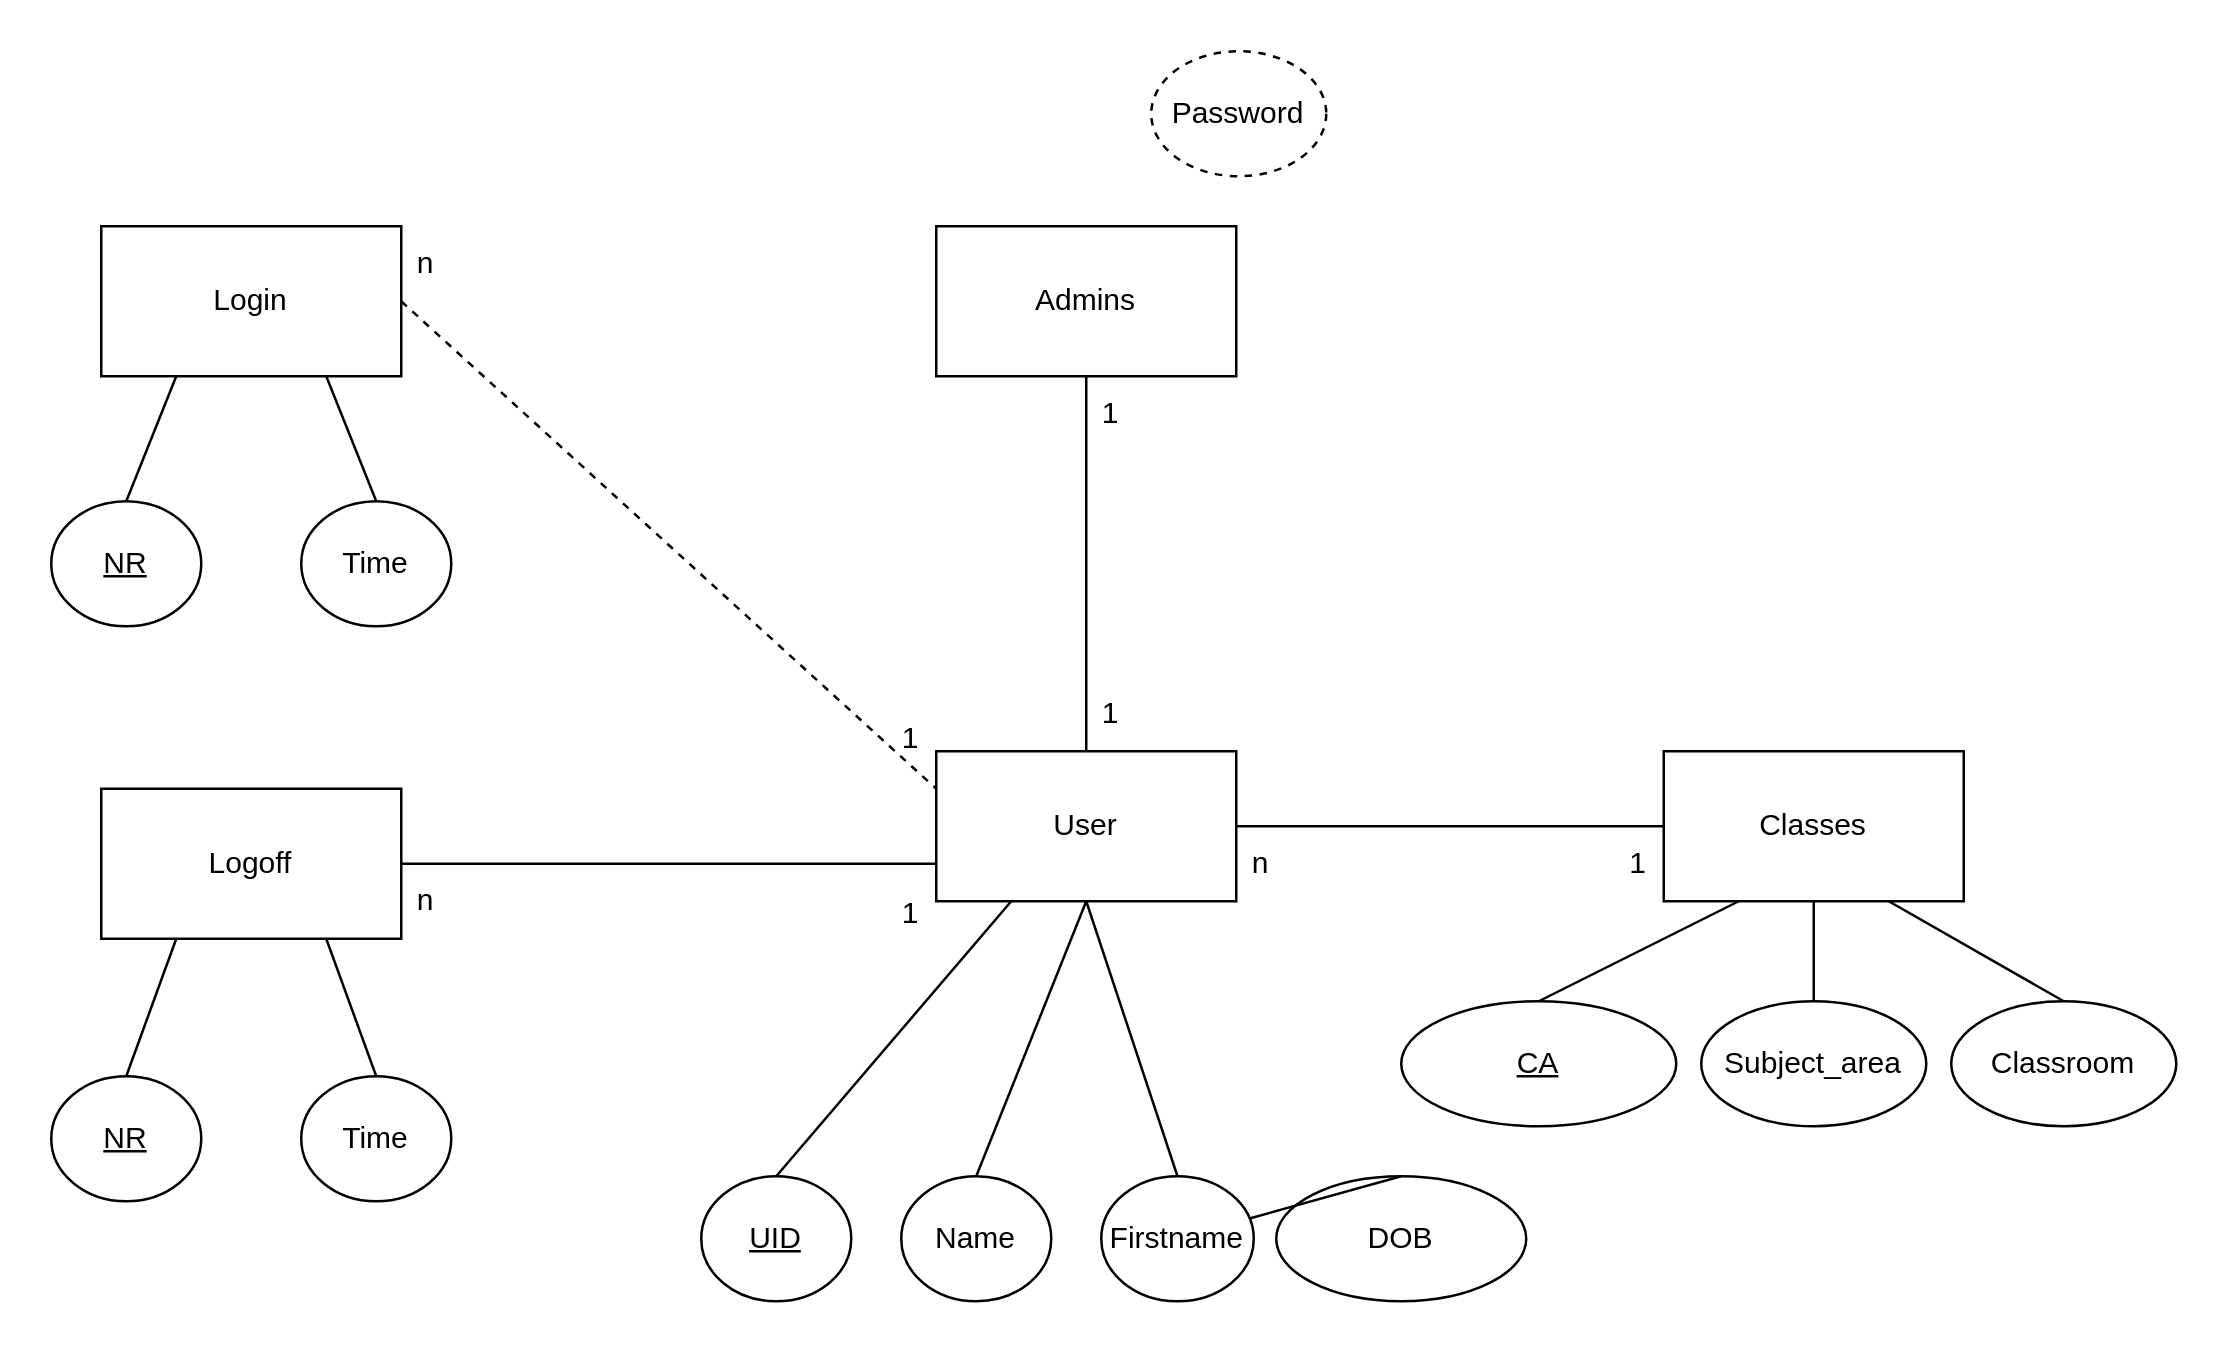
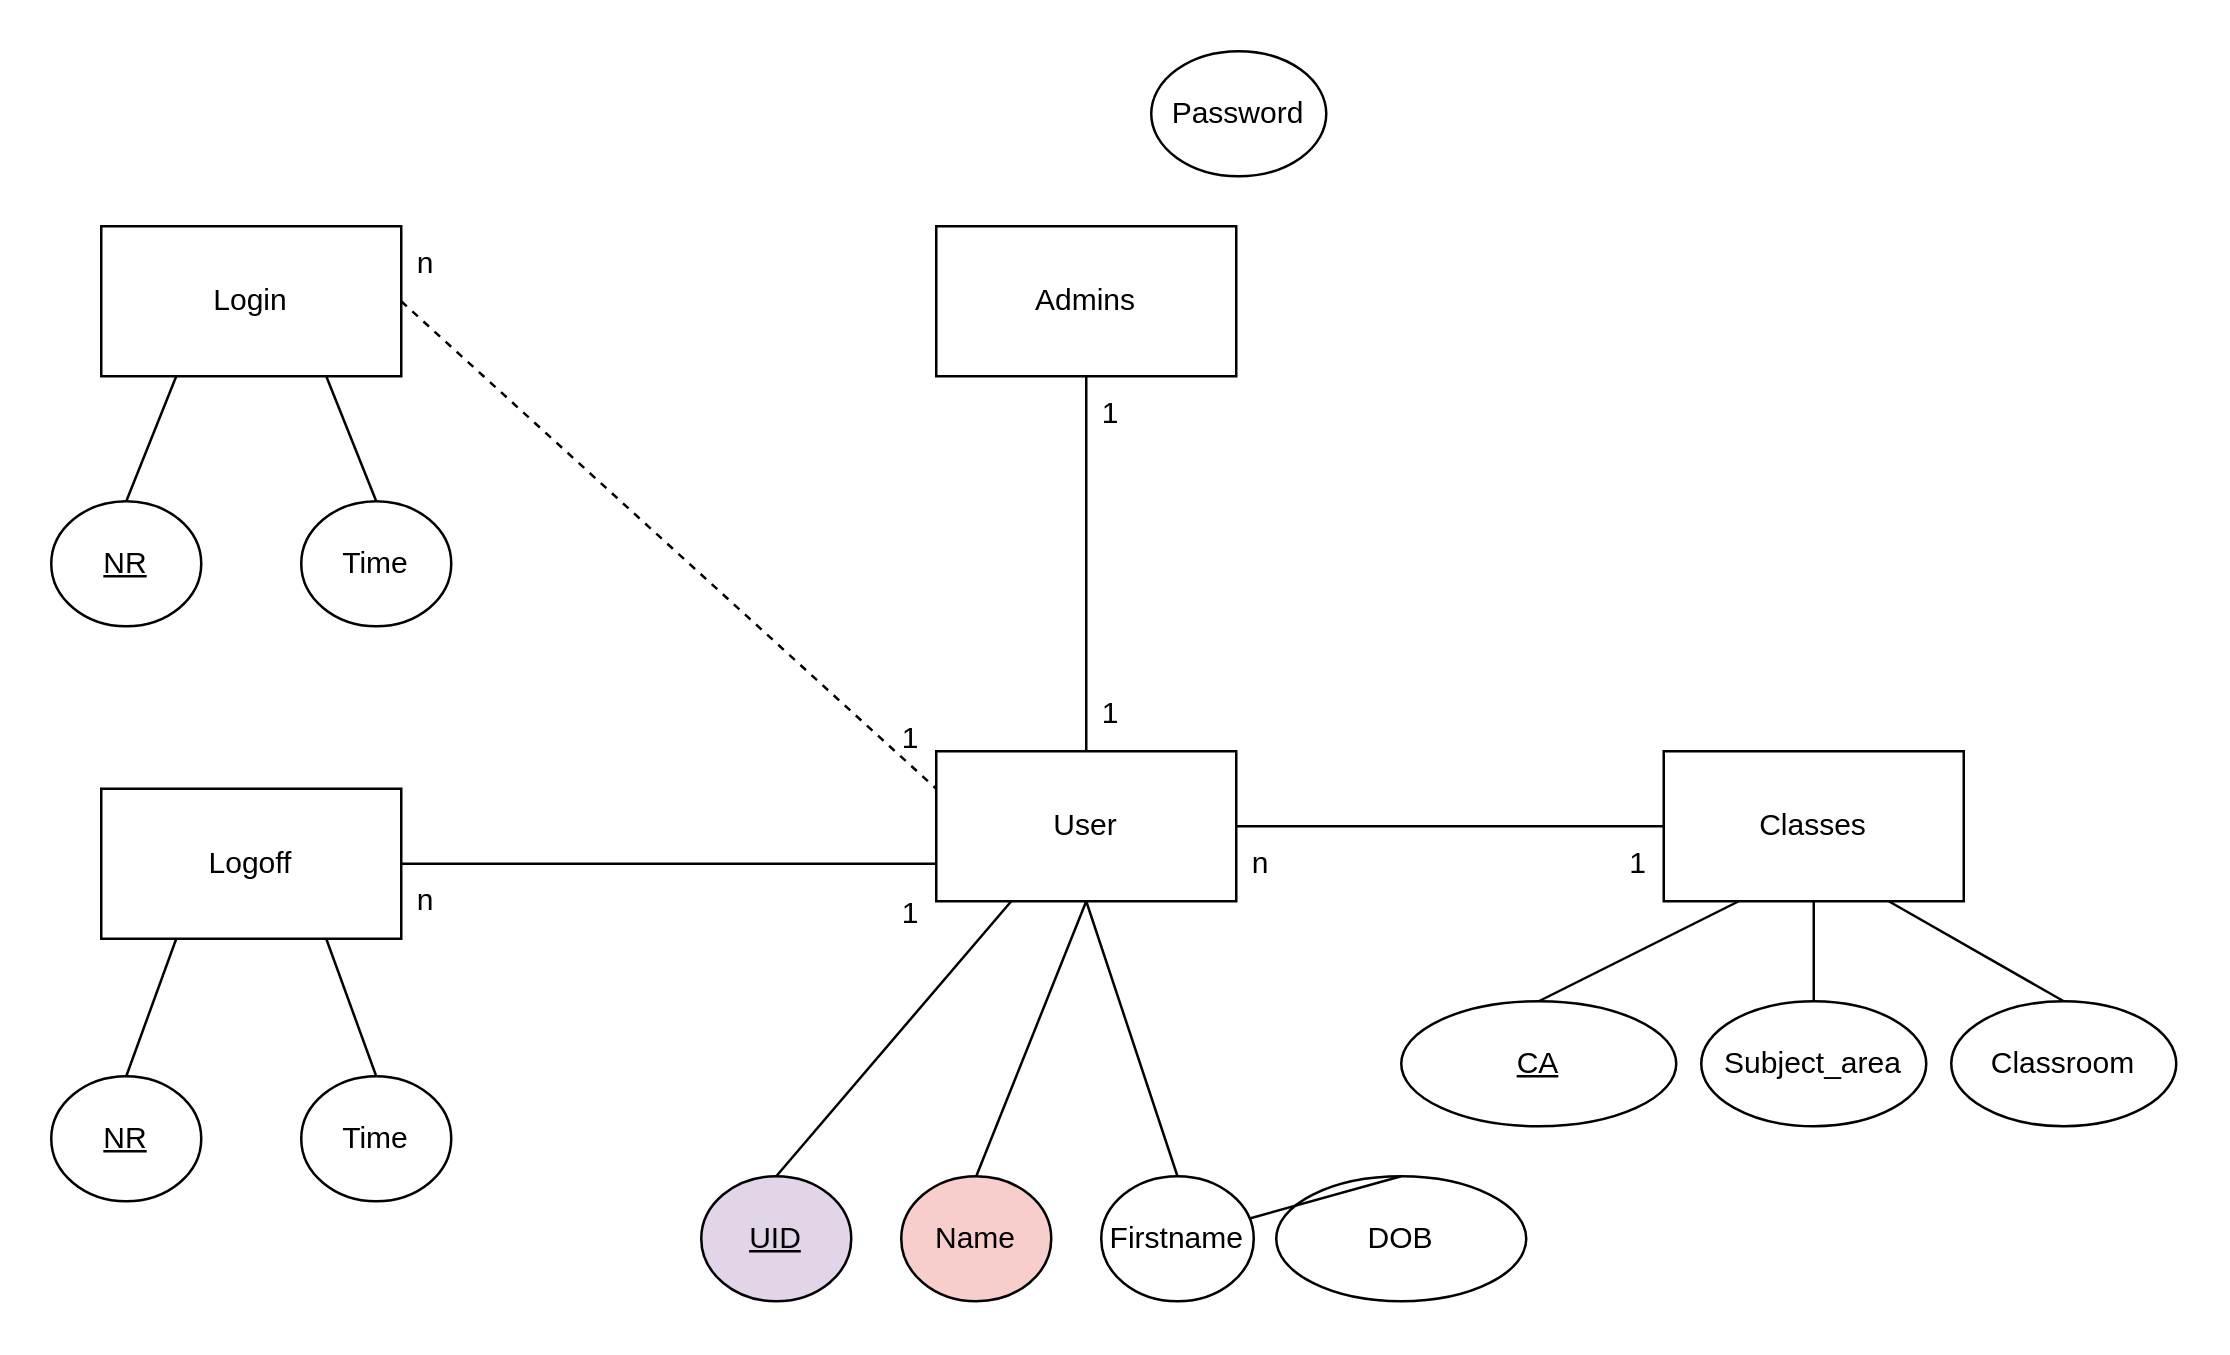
(1239, 114) -> (1239, 114)
(776, 1239) -> (776, 1239)
(976, 1239) -> (976, 1239)
